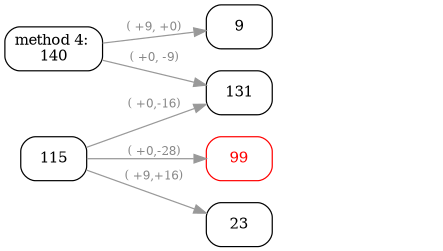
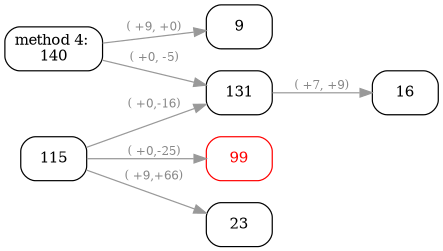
(154, 58) -> (154, 58)
none -> (405, 93)
(154, 152) -> (154, 152)
(154, 176) -> (154, 176)
